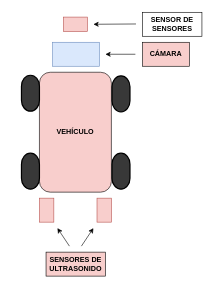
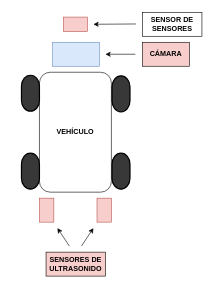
(75, 132) -> (75, 132)
